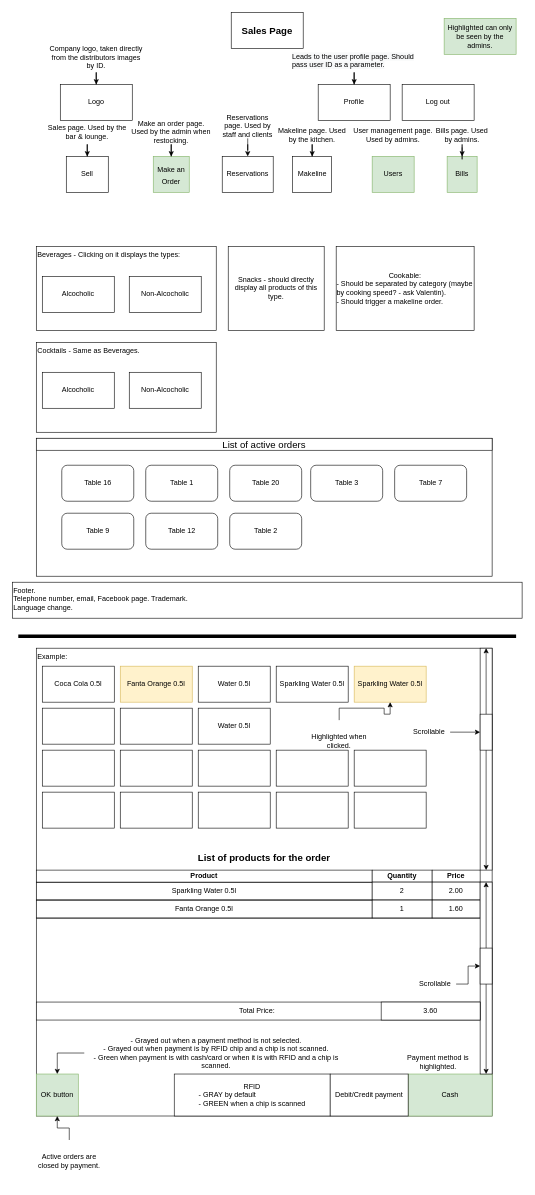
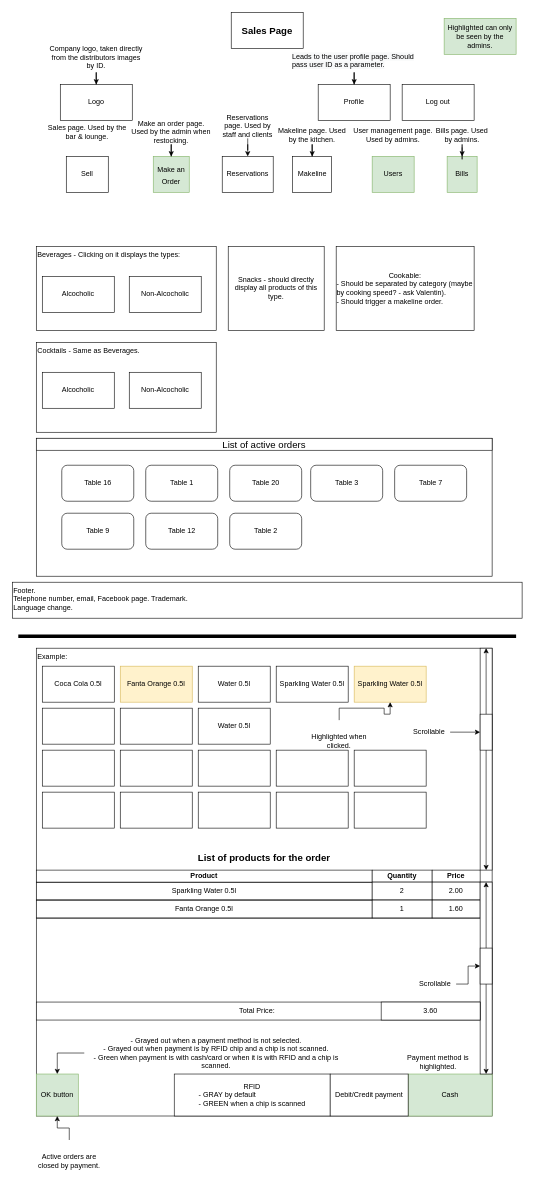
(87, 152) -> none
